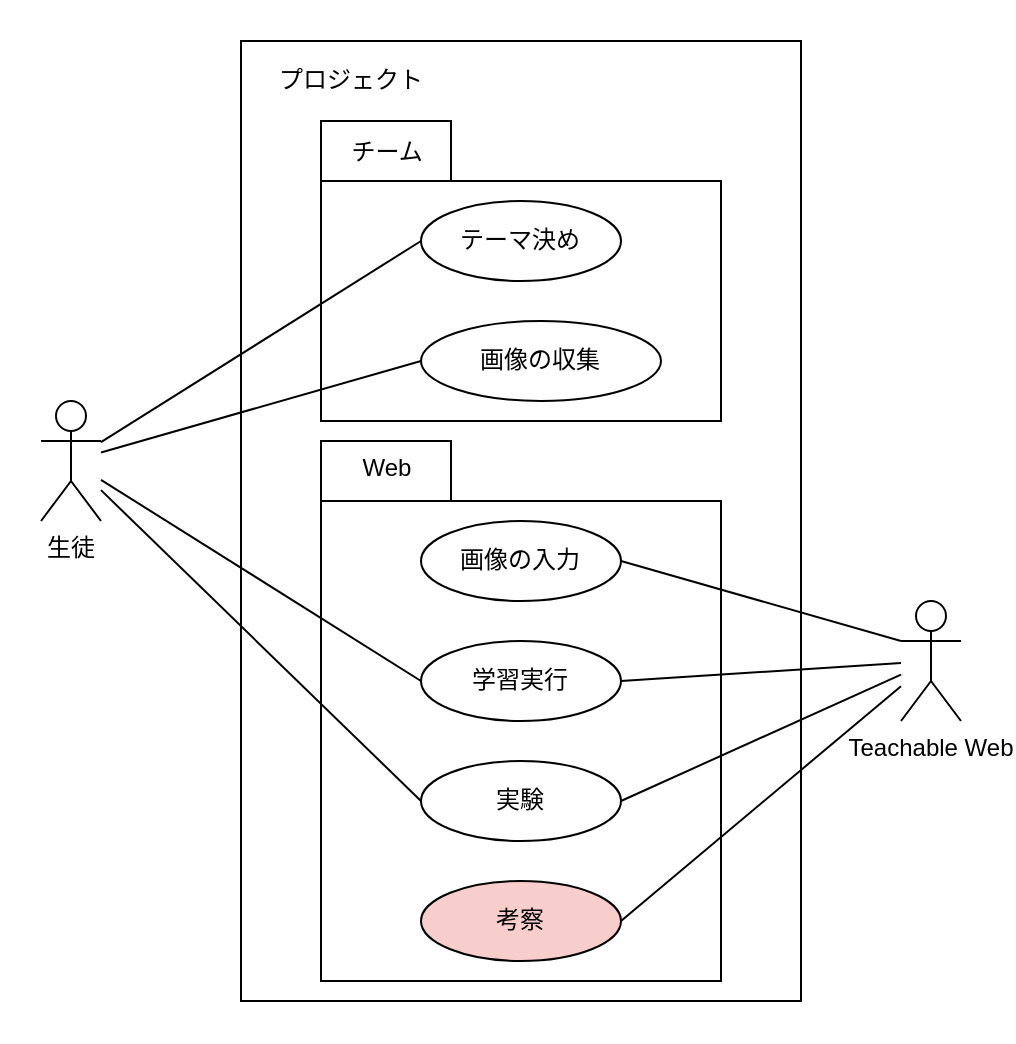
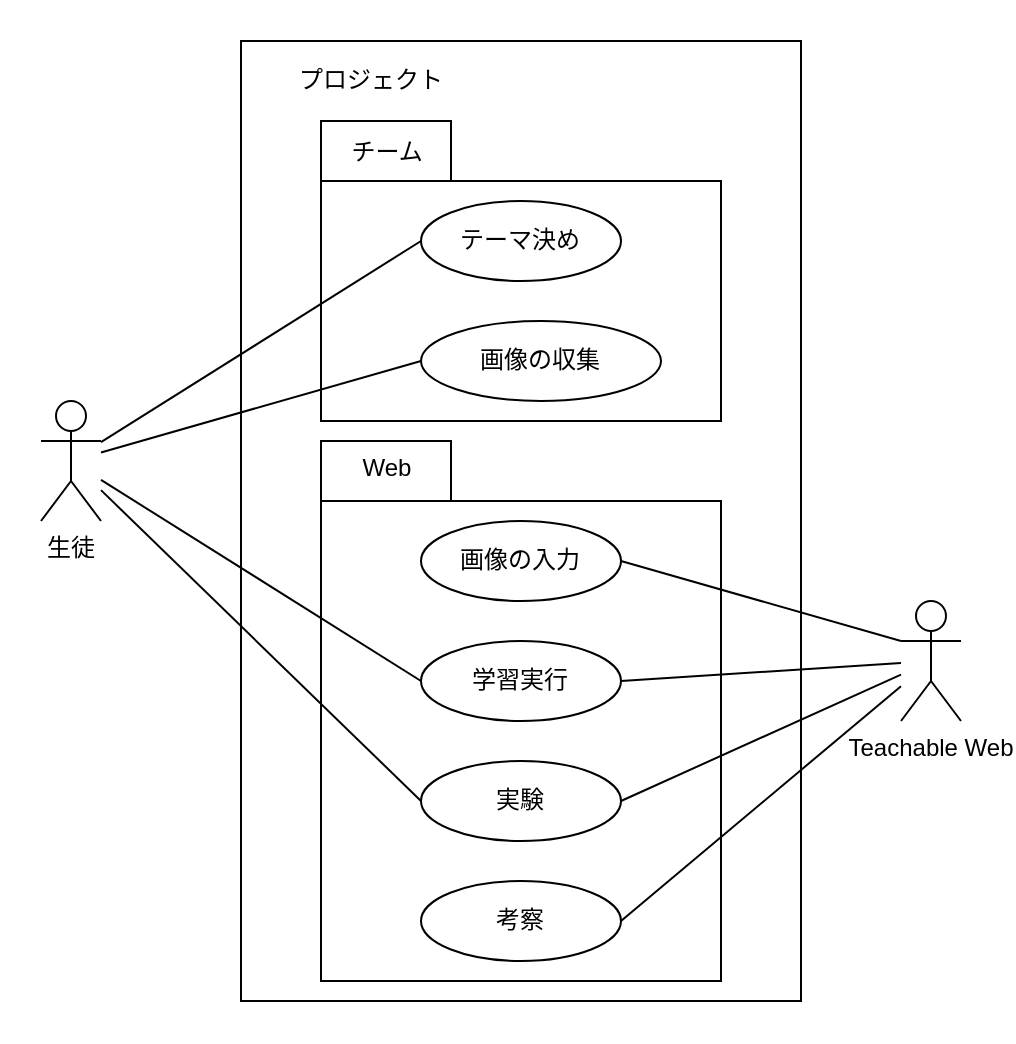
(351, 81) -> (371, 81)
(521, 921) -> (521, 921)
